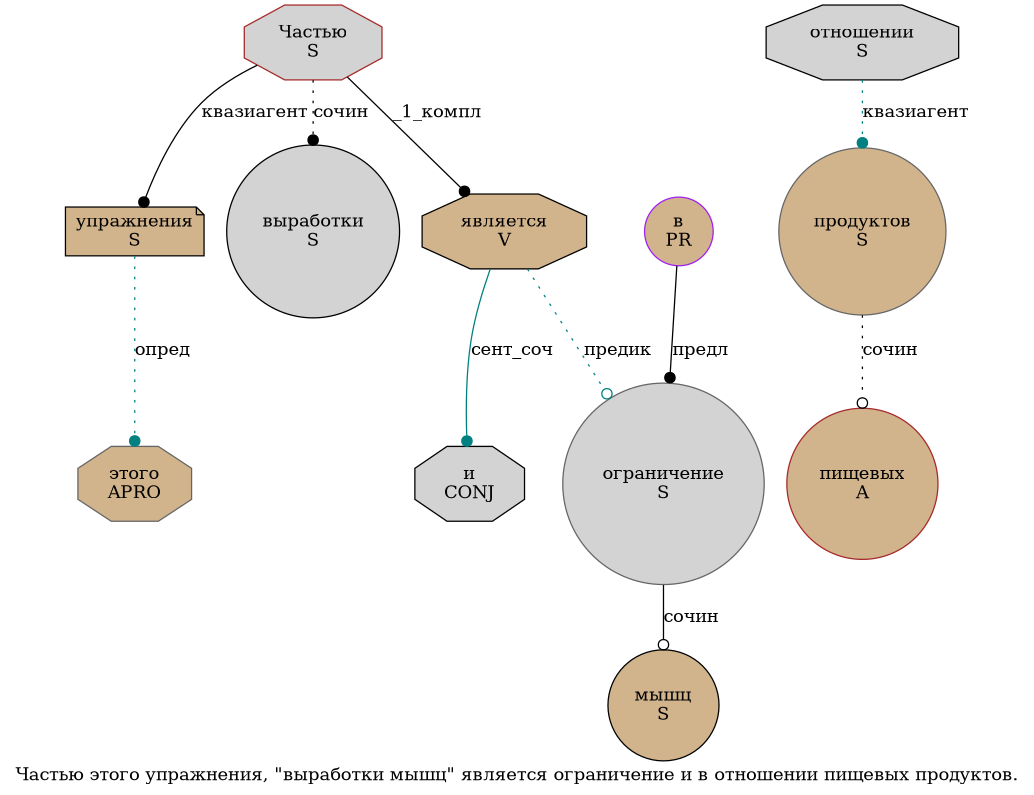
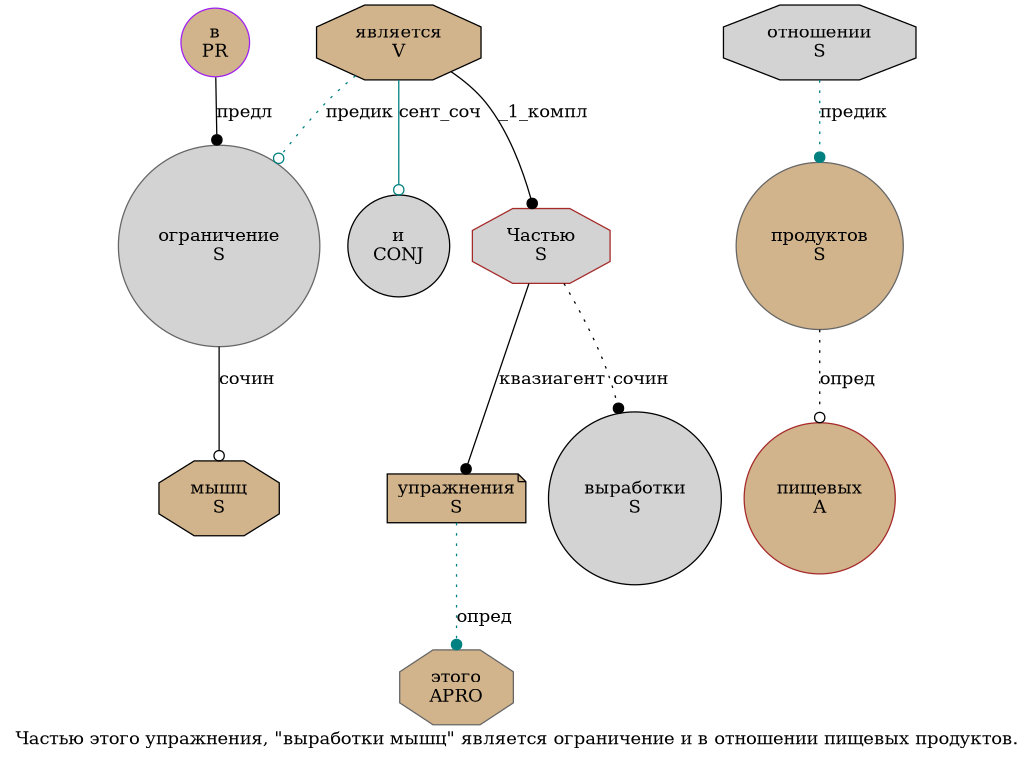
(916, 112) -> (854, 112)
(404, 132) -> (502, 127)
(890, 350) -> (847, 379)
(470, 351) -> (399, 132)
(470, 484) -> (399, 246)
(663, 705) -> (219, 498)
